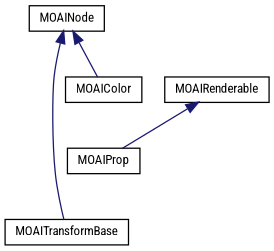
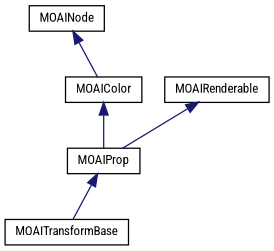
(53, 132) -> (82, 202)
none -> (104, 132)
